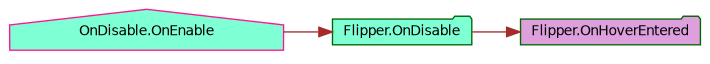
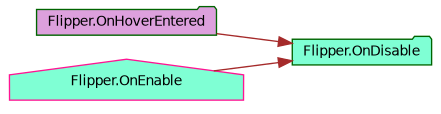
(147, 32) -> (127, 82)
(489, 32) -> (248, 38)
